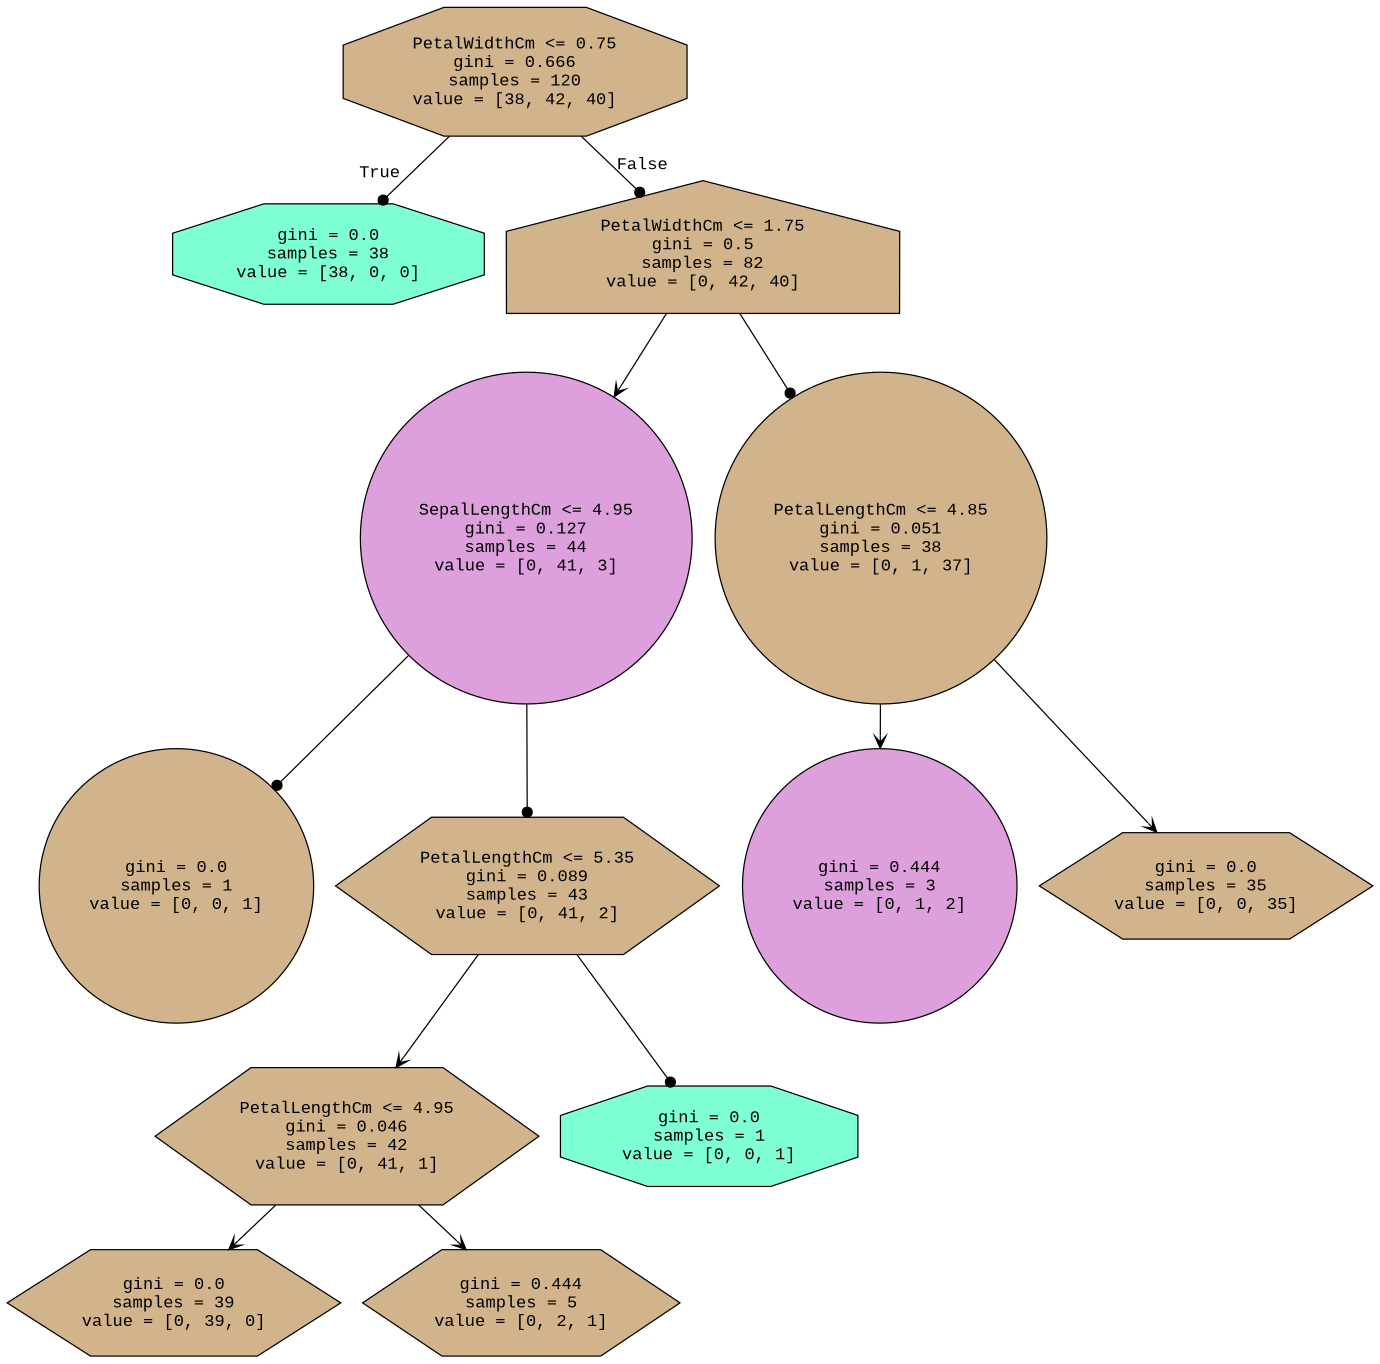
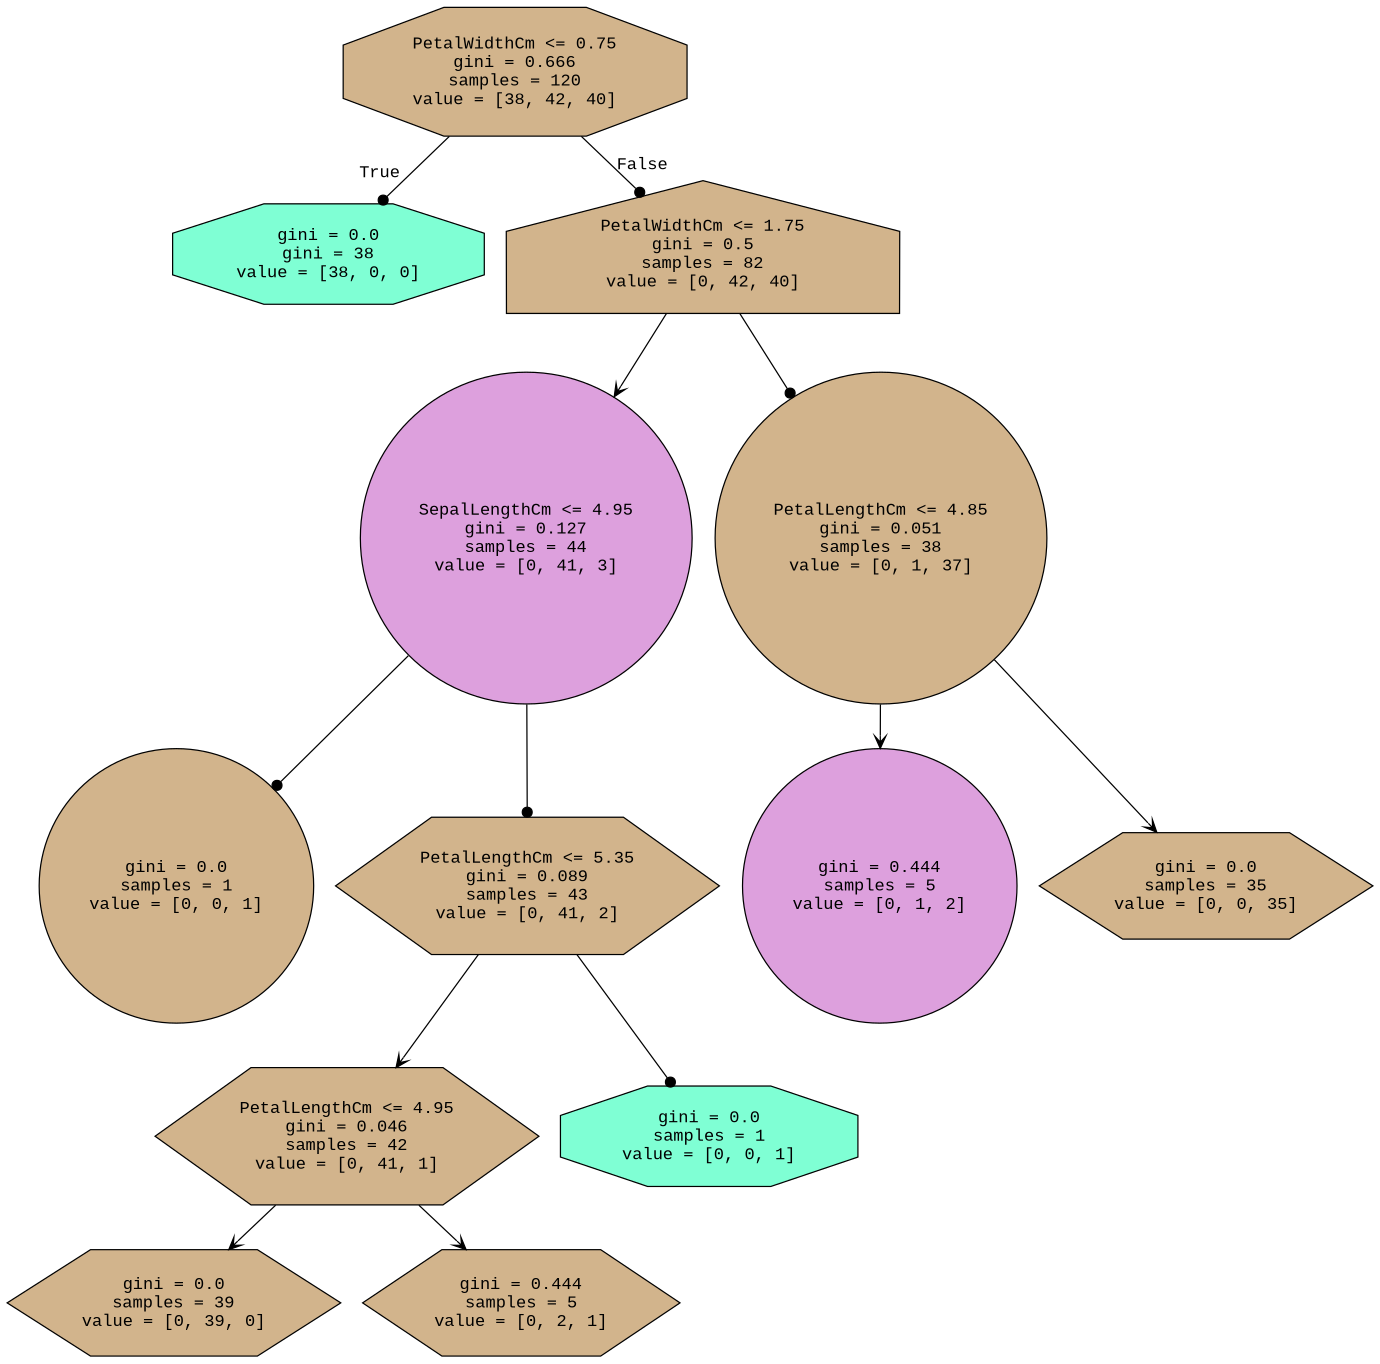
(328, 254) -> (328, 254)
(880, 886) -> (880, 886)
